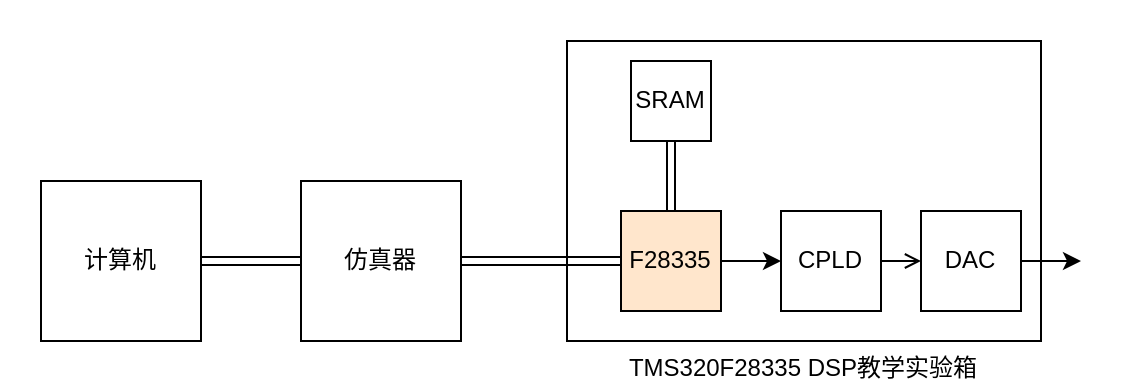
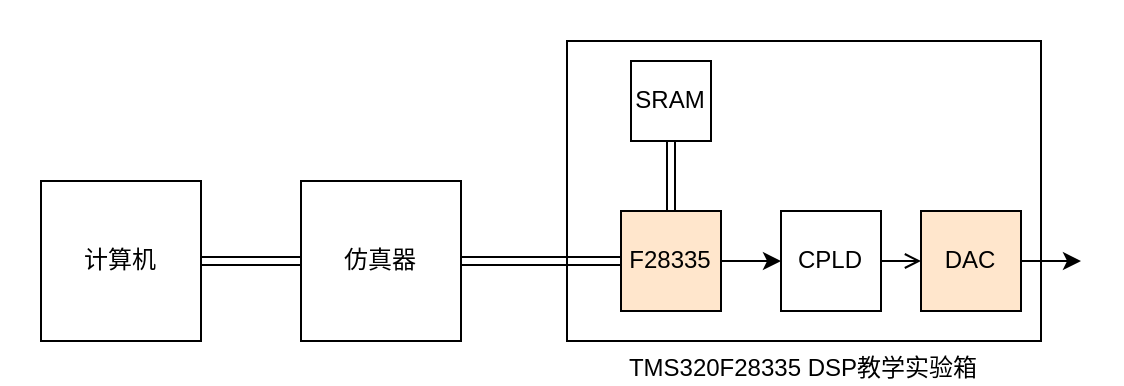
(971, 261) -> (971, 261)
